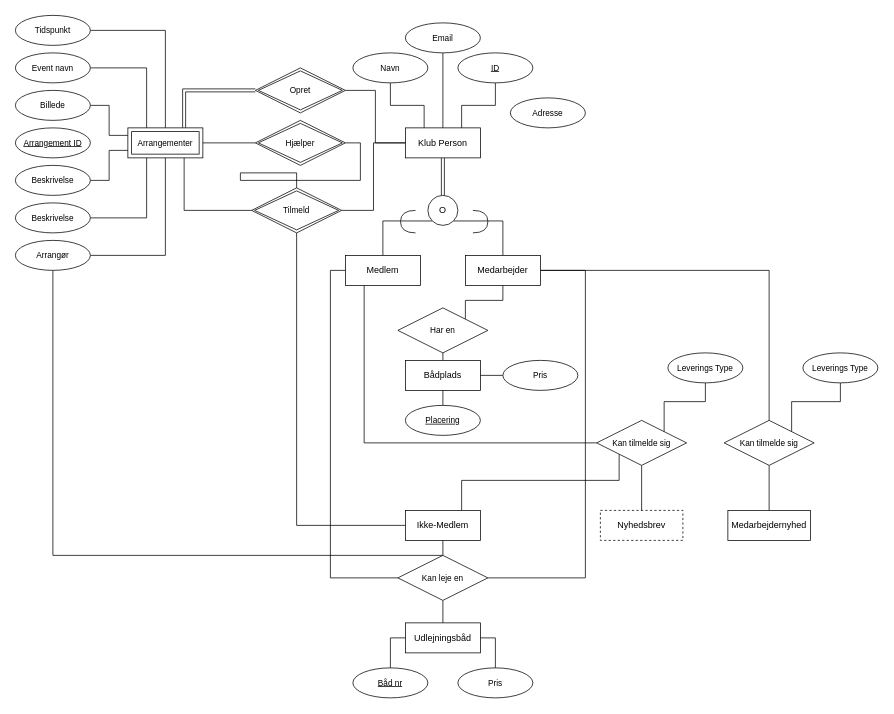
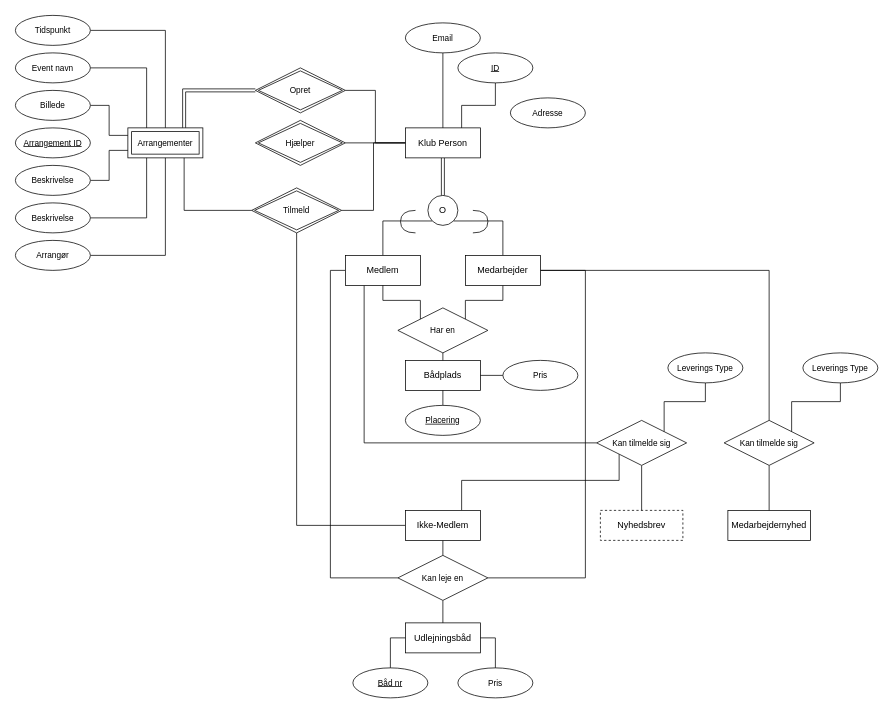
(390, 68) -> none
(408, 105) -> none
(229, 143) -> none
(281, 180) -> (364, 143)
none -> (403, 300)
(107, 555) -> (443, 554)
